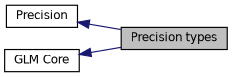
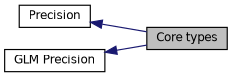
(174, 38) -> (187, 38)
(42, 61) -> (55, 61)
